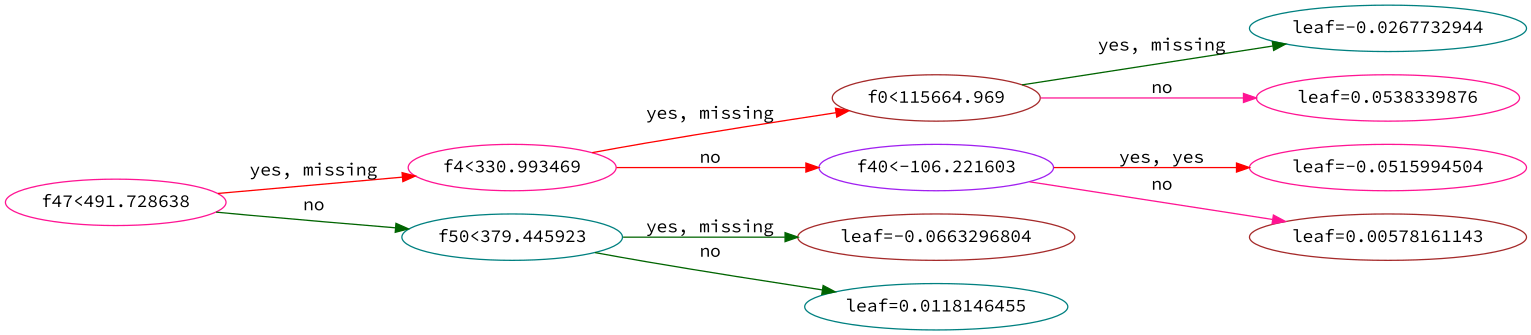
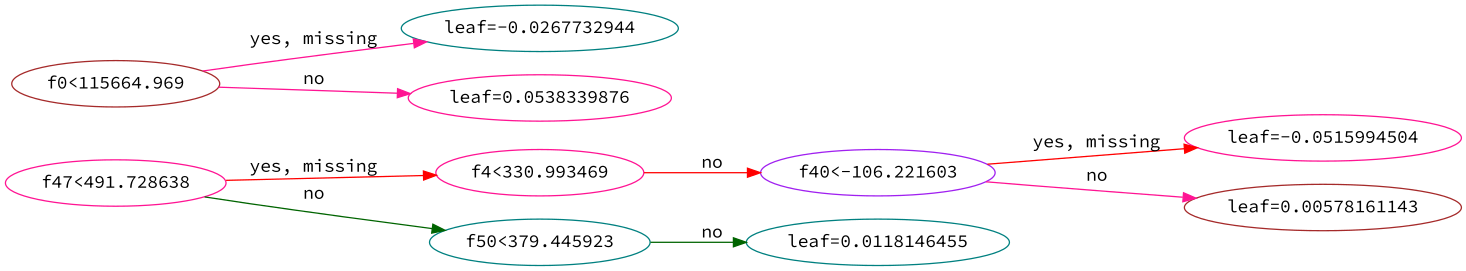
(1147, 65) -> (308, 57)
(714, 132) -> none
(1162, 158) -> (1097, 142)
(936, 237) -> none
